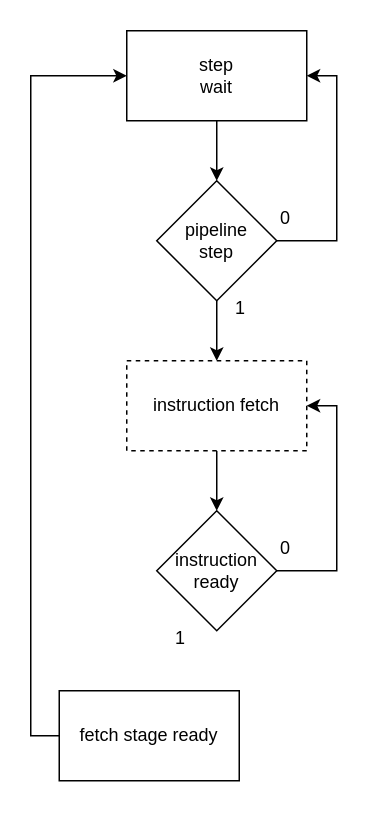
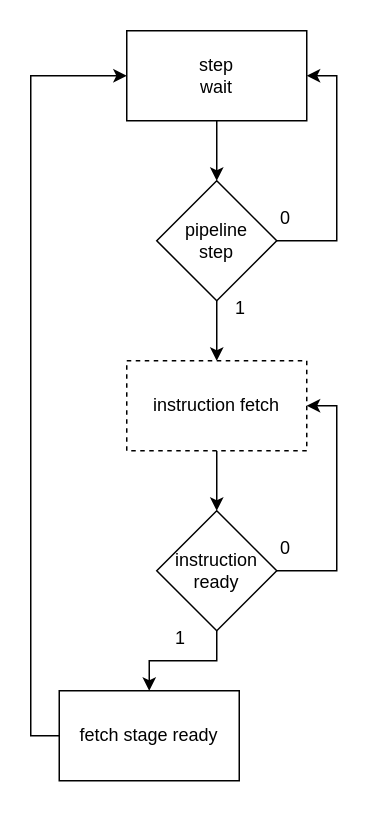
none -> (189, 661)
